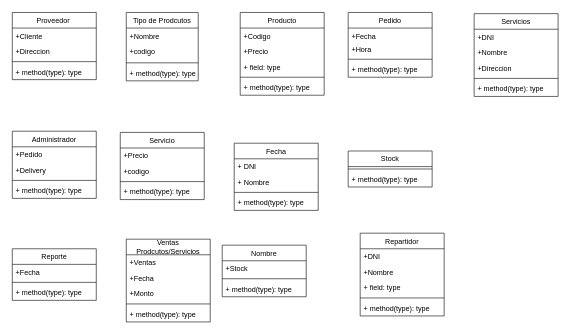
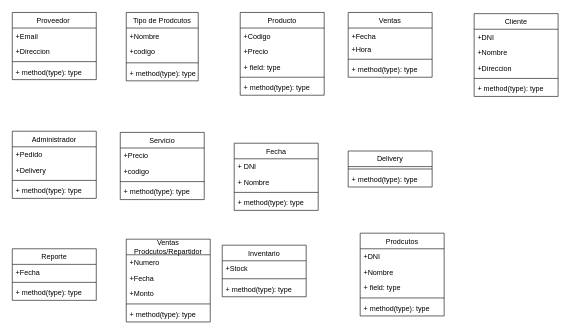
(390, 20) -> (390, 20)
(516, 22) -> (516, 22)
(30, 36) -> (26, 36)
(390, 159) -> (390, 159)
(402, 241) -> (402, 241)
(168, 243) -> (168, 243)
(264, 253) -> (264, 253)
(144, 263) -> (144, 263)
